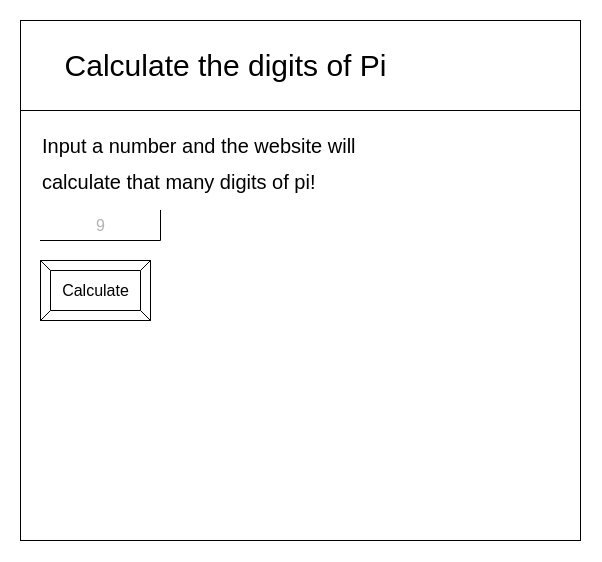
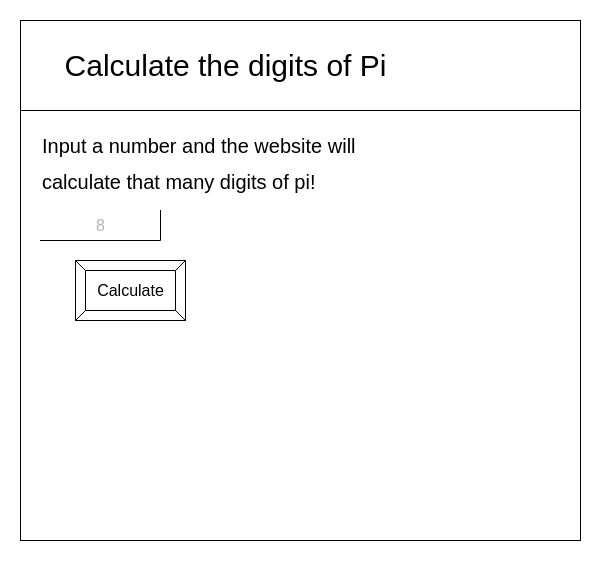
(101, 226) -> (101, 226)
(96, 291) -> (131, 291)
